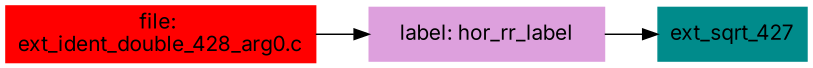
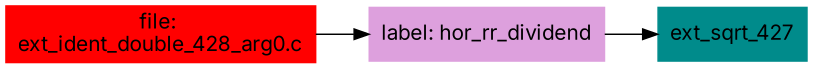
(487, 34) -> (487, 34)
